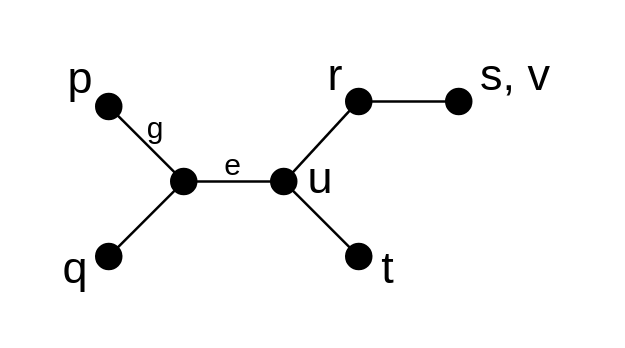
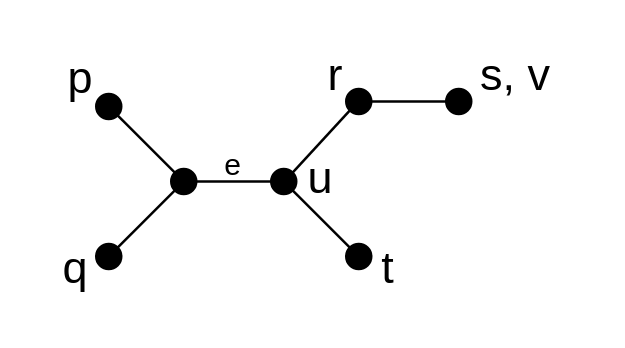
(156, 129) -> none
